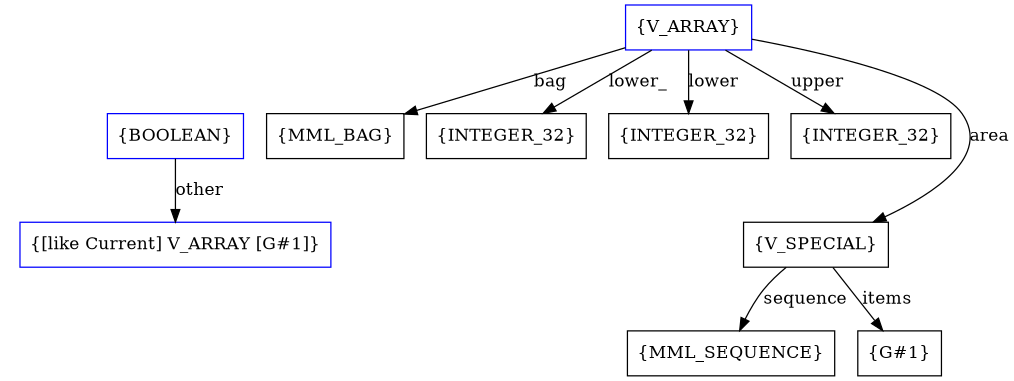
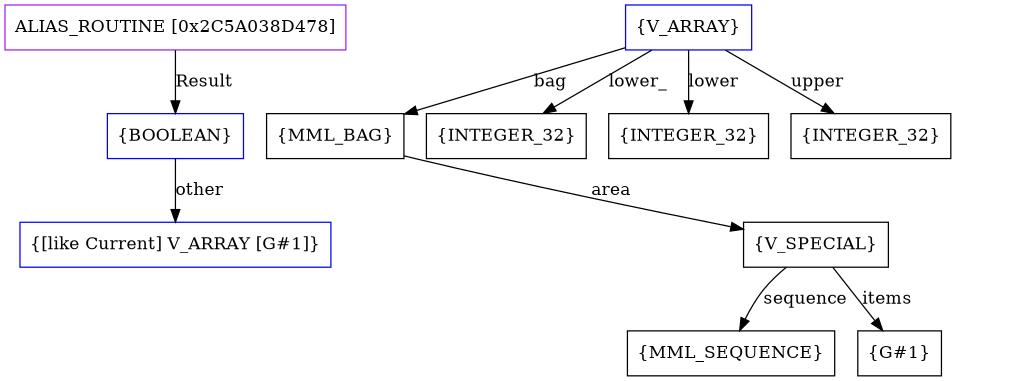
none -> (175, 27)
(931, 90) -> (567, 193)
